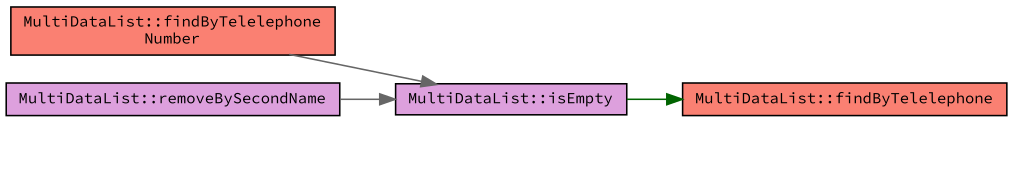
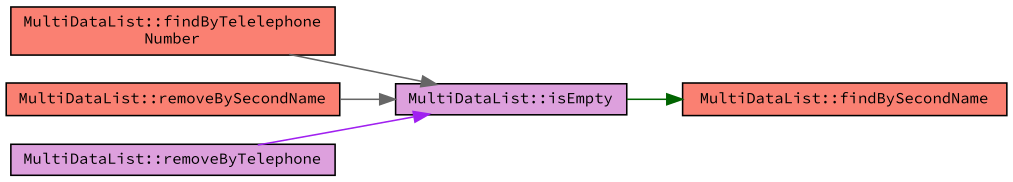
(173, 99) -> (173, 99)
(845, 99) -> (845, 99)
none -> (173, 160)
